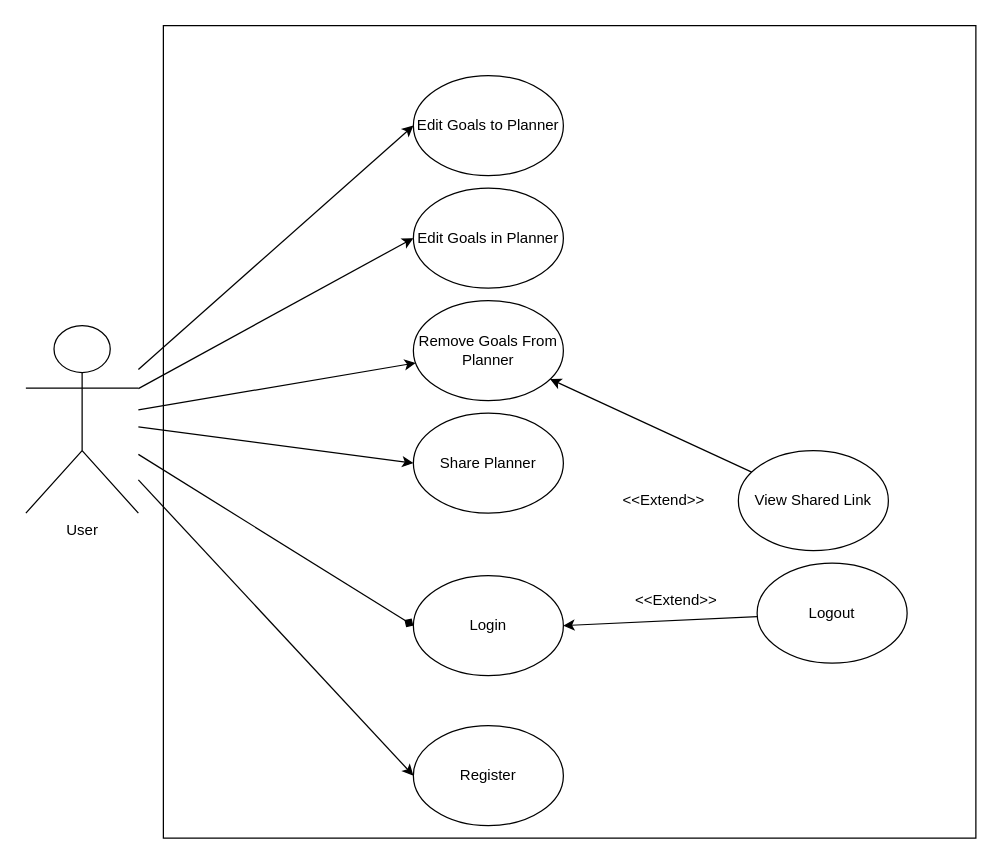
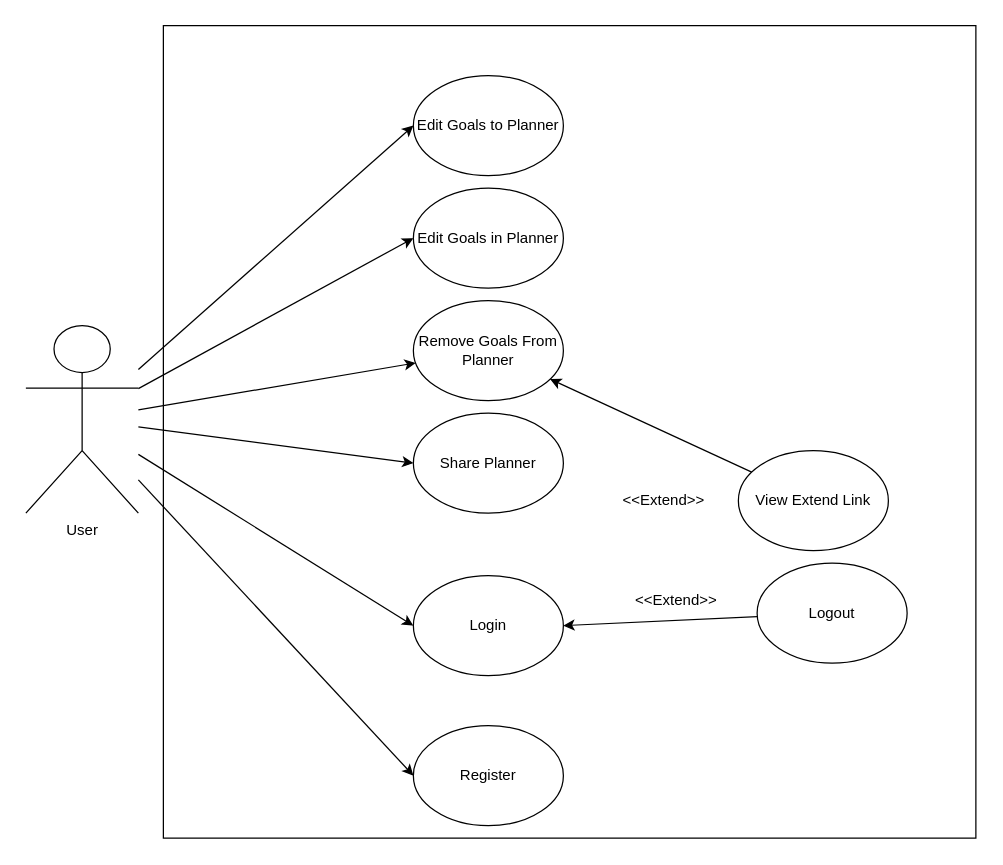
(813, 501) -> (813, 501)
(404, 620) -> (405, 620)
